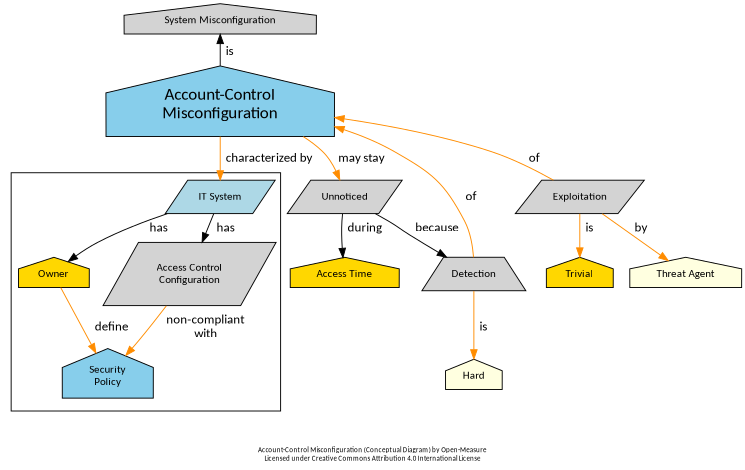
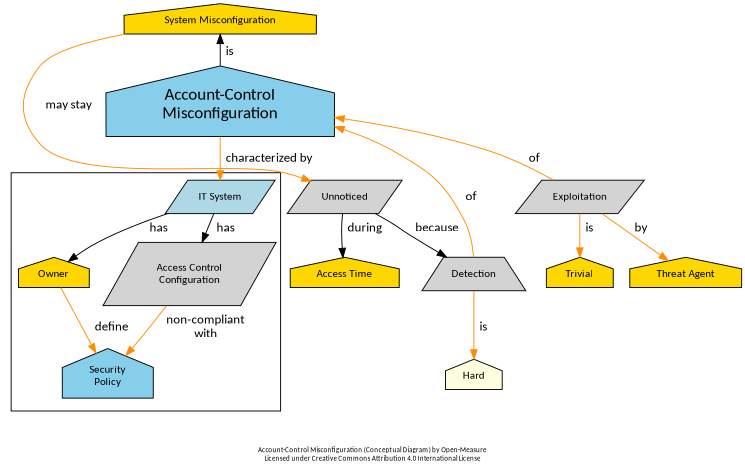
(220, 20) -> (220, 20)
(322, 151) -> (80, 162)
(686, 274) -> (686, 274)
